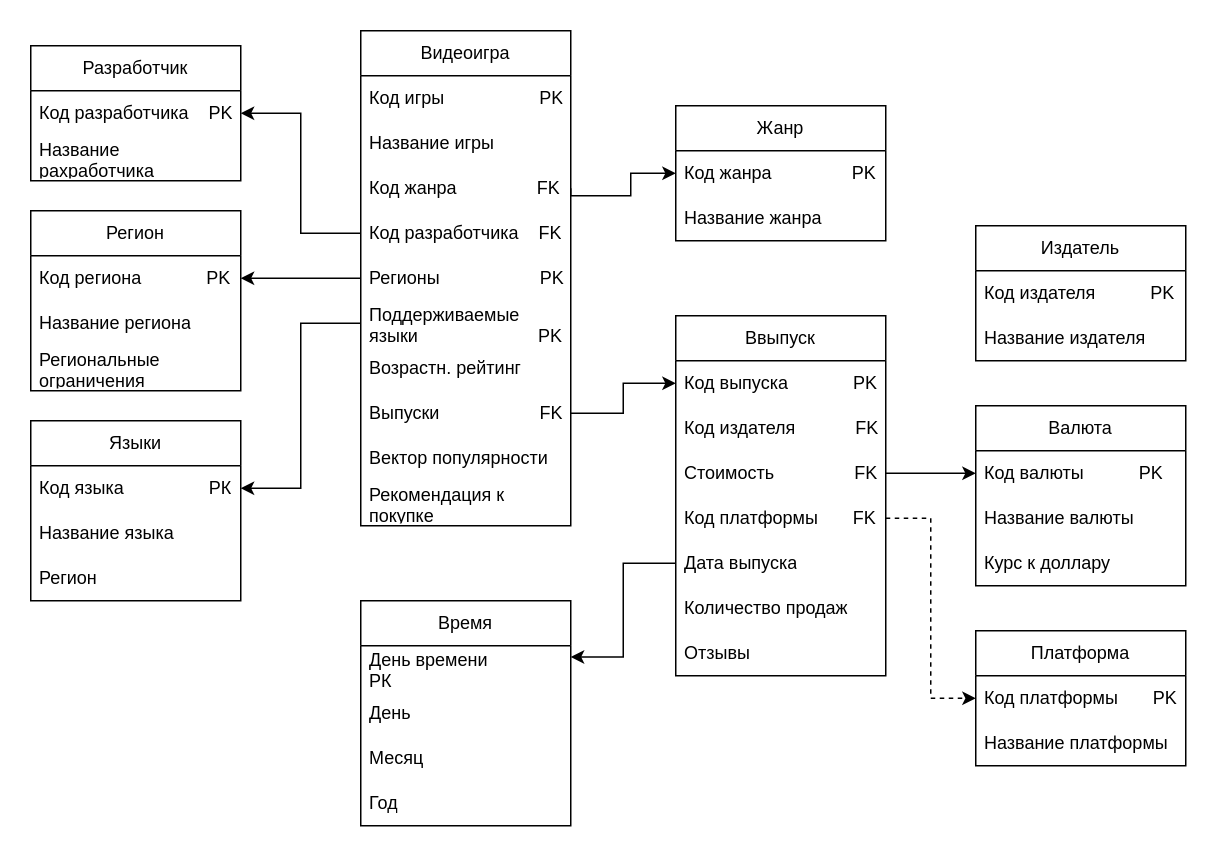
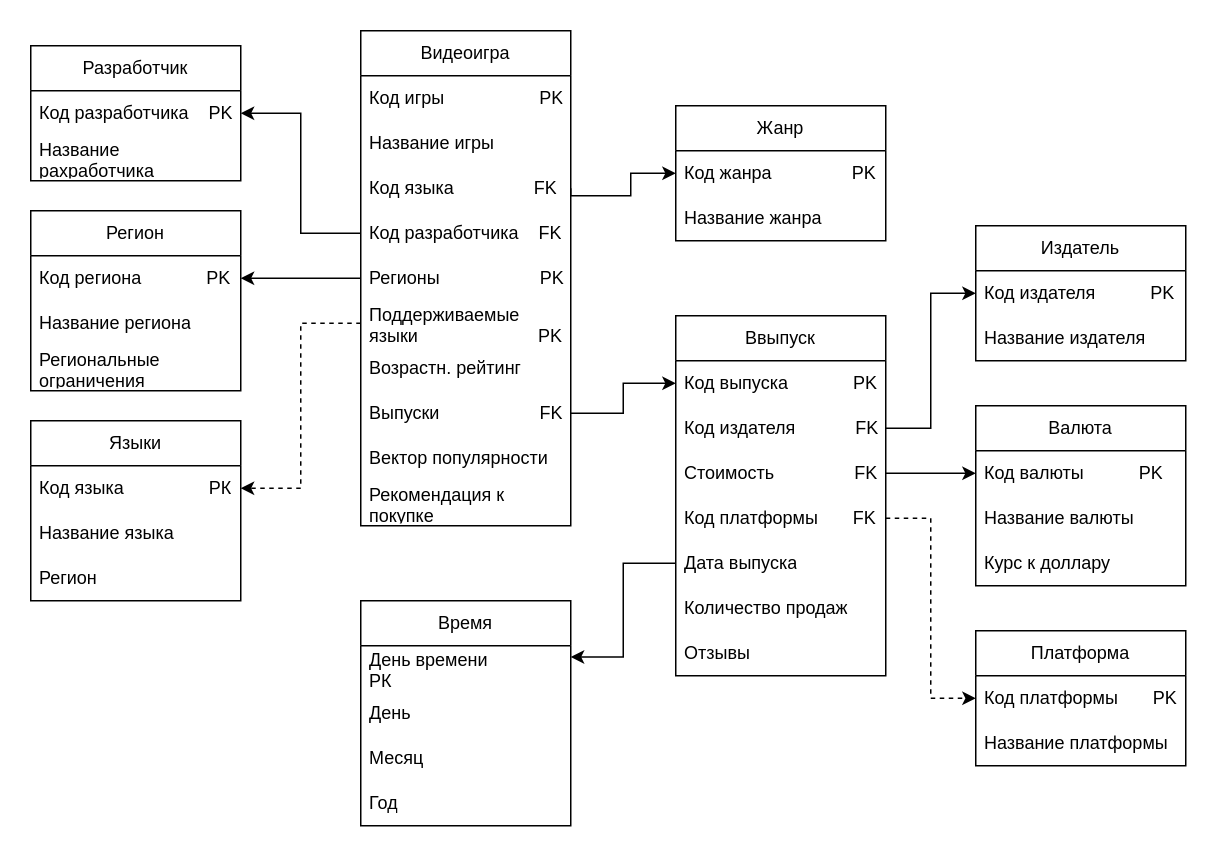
(467, 188) -> (467, 188)
none -> (931, 365)
(301, 399) -> (301, 399)
